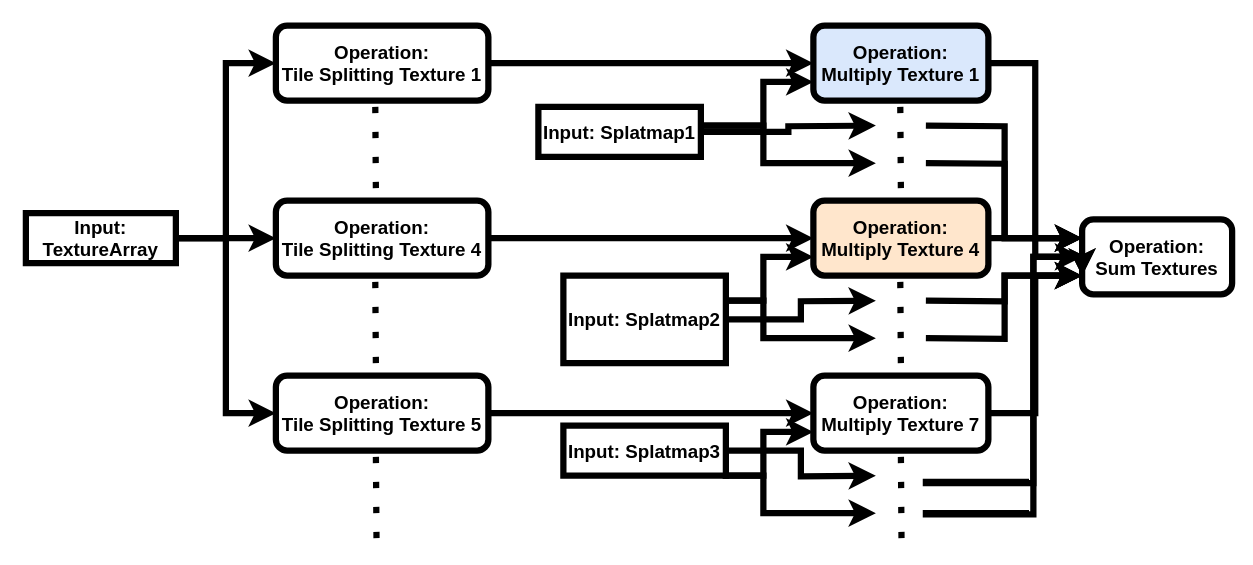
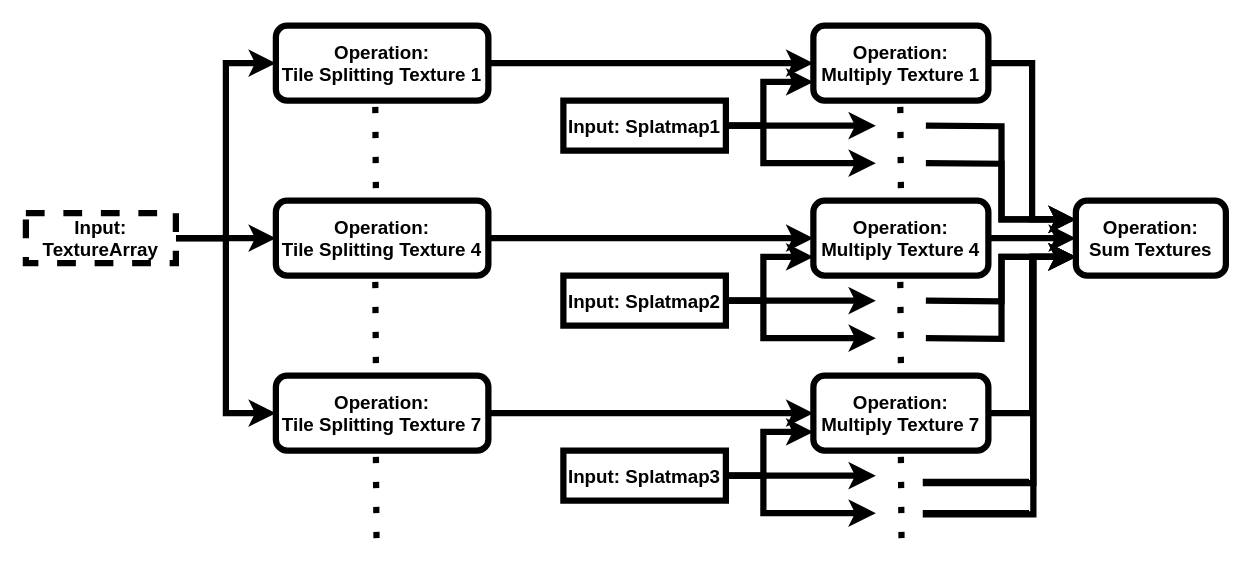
(901, 63) -> (901, 63)
(619, 132) -> (644, 126)
(101, 238) -> (101, 238)
(901, 238) -> (901, 238)
(1157, 257) -> (1151, 238)
(644, 319) -> (644, 301)
(382, 413) -> (382, 413)
(644, 451) -> (644, 476)
